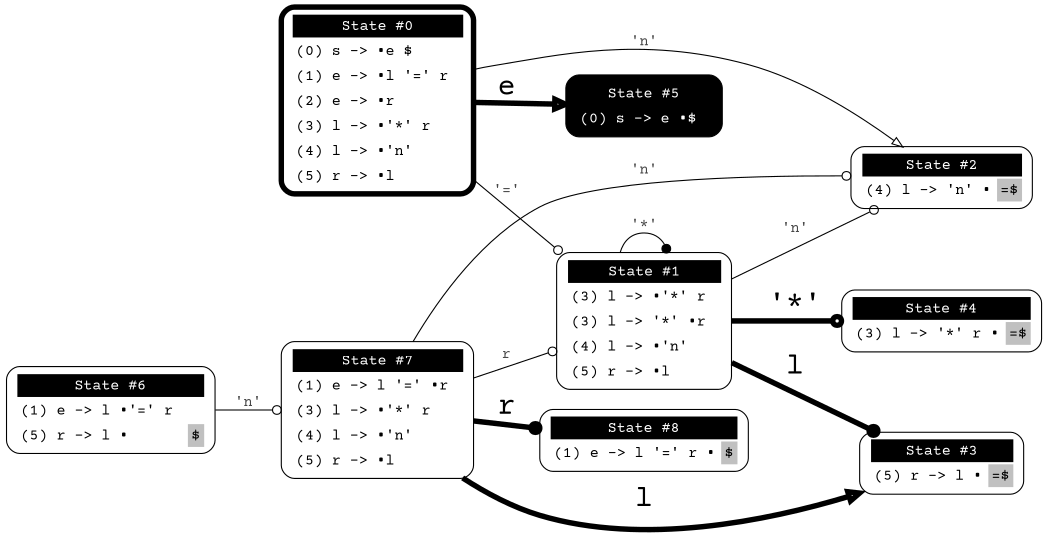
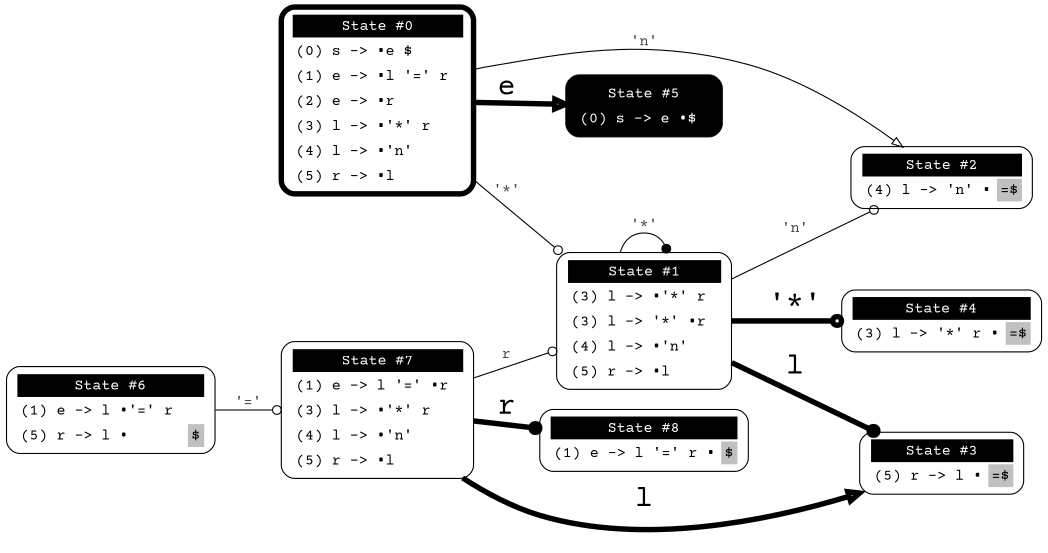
(507, 190) -> (507, 190)
(596, 190) -> none
(248, 402) -> (248, 402)
